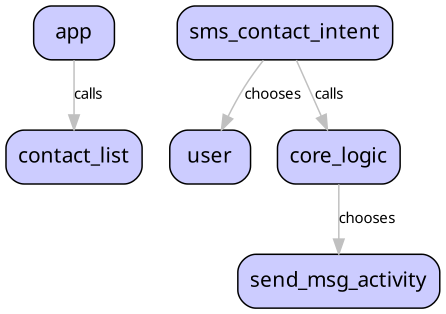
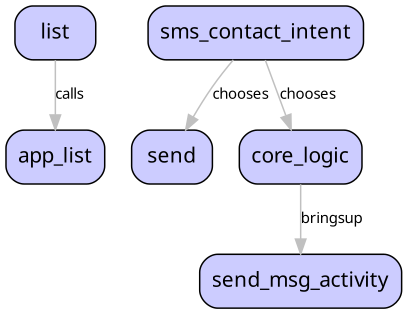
(74, 33) -> (55, 33)
(329, 95) -> (308, 95)
(74, 157) -> (55, 157)
(210, 157) -> (172, 157)
(367, 219) -> (332, 219)
